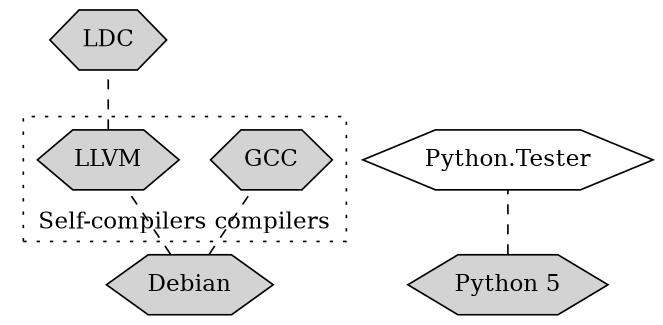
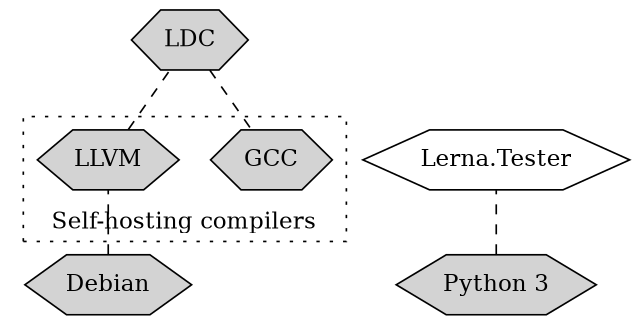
(508, 160) -> (496, 160)
(185, 222) -> (185, 222)
(231, 222) -> (231, 100)
(508, 285) -> (496, 285)
